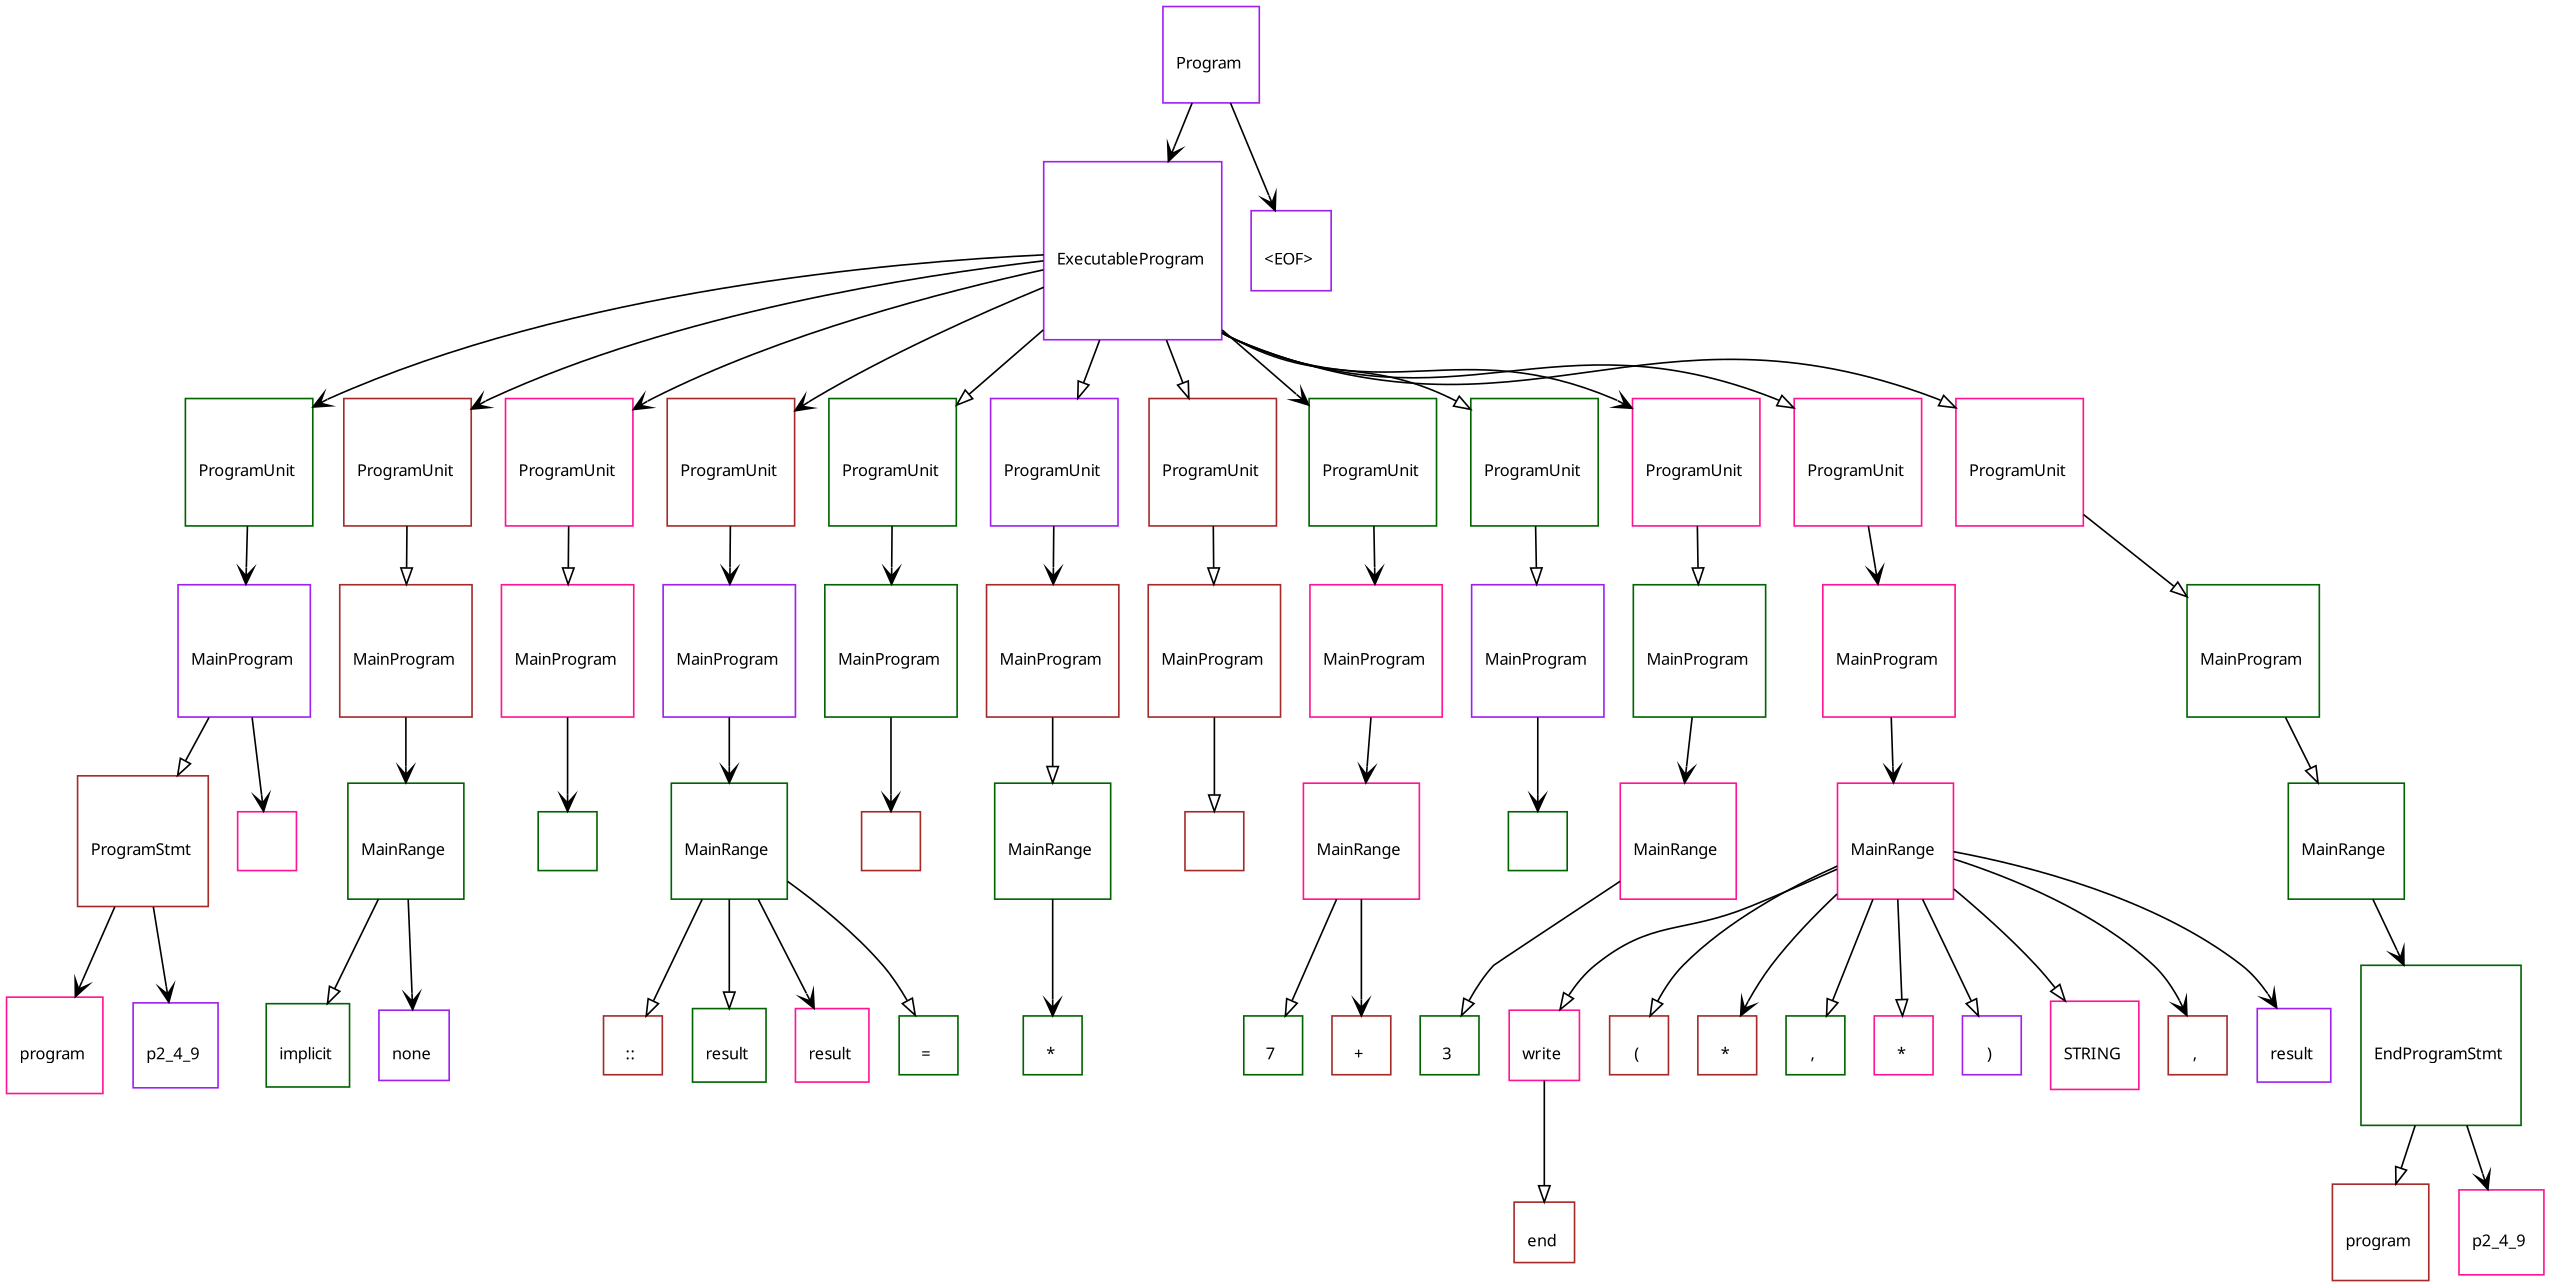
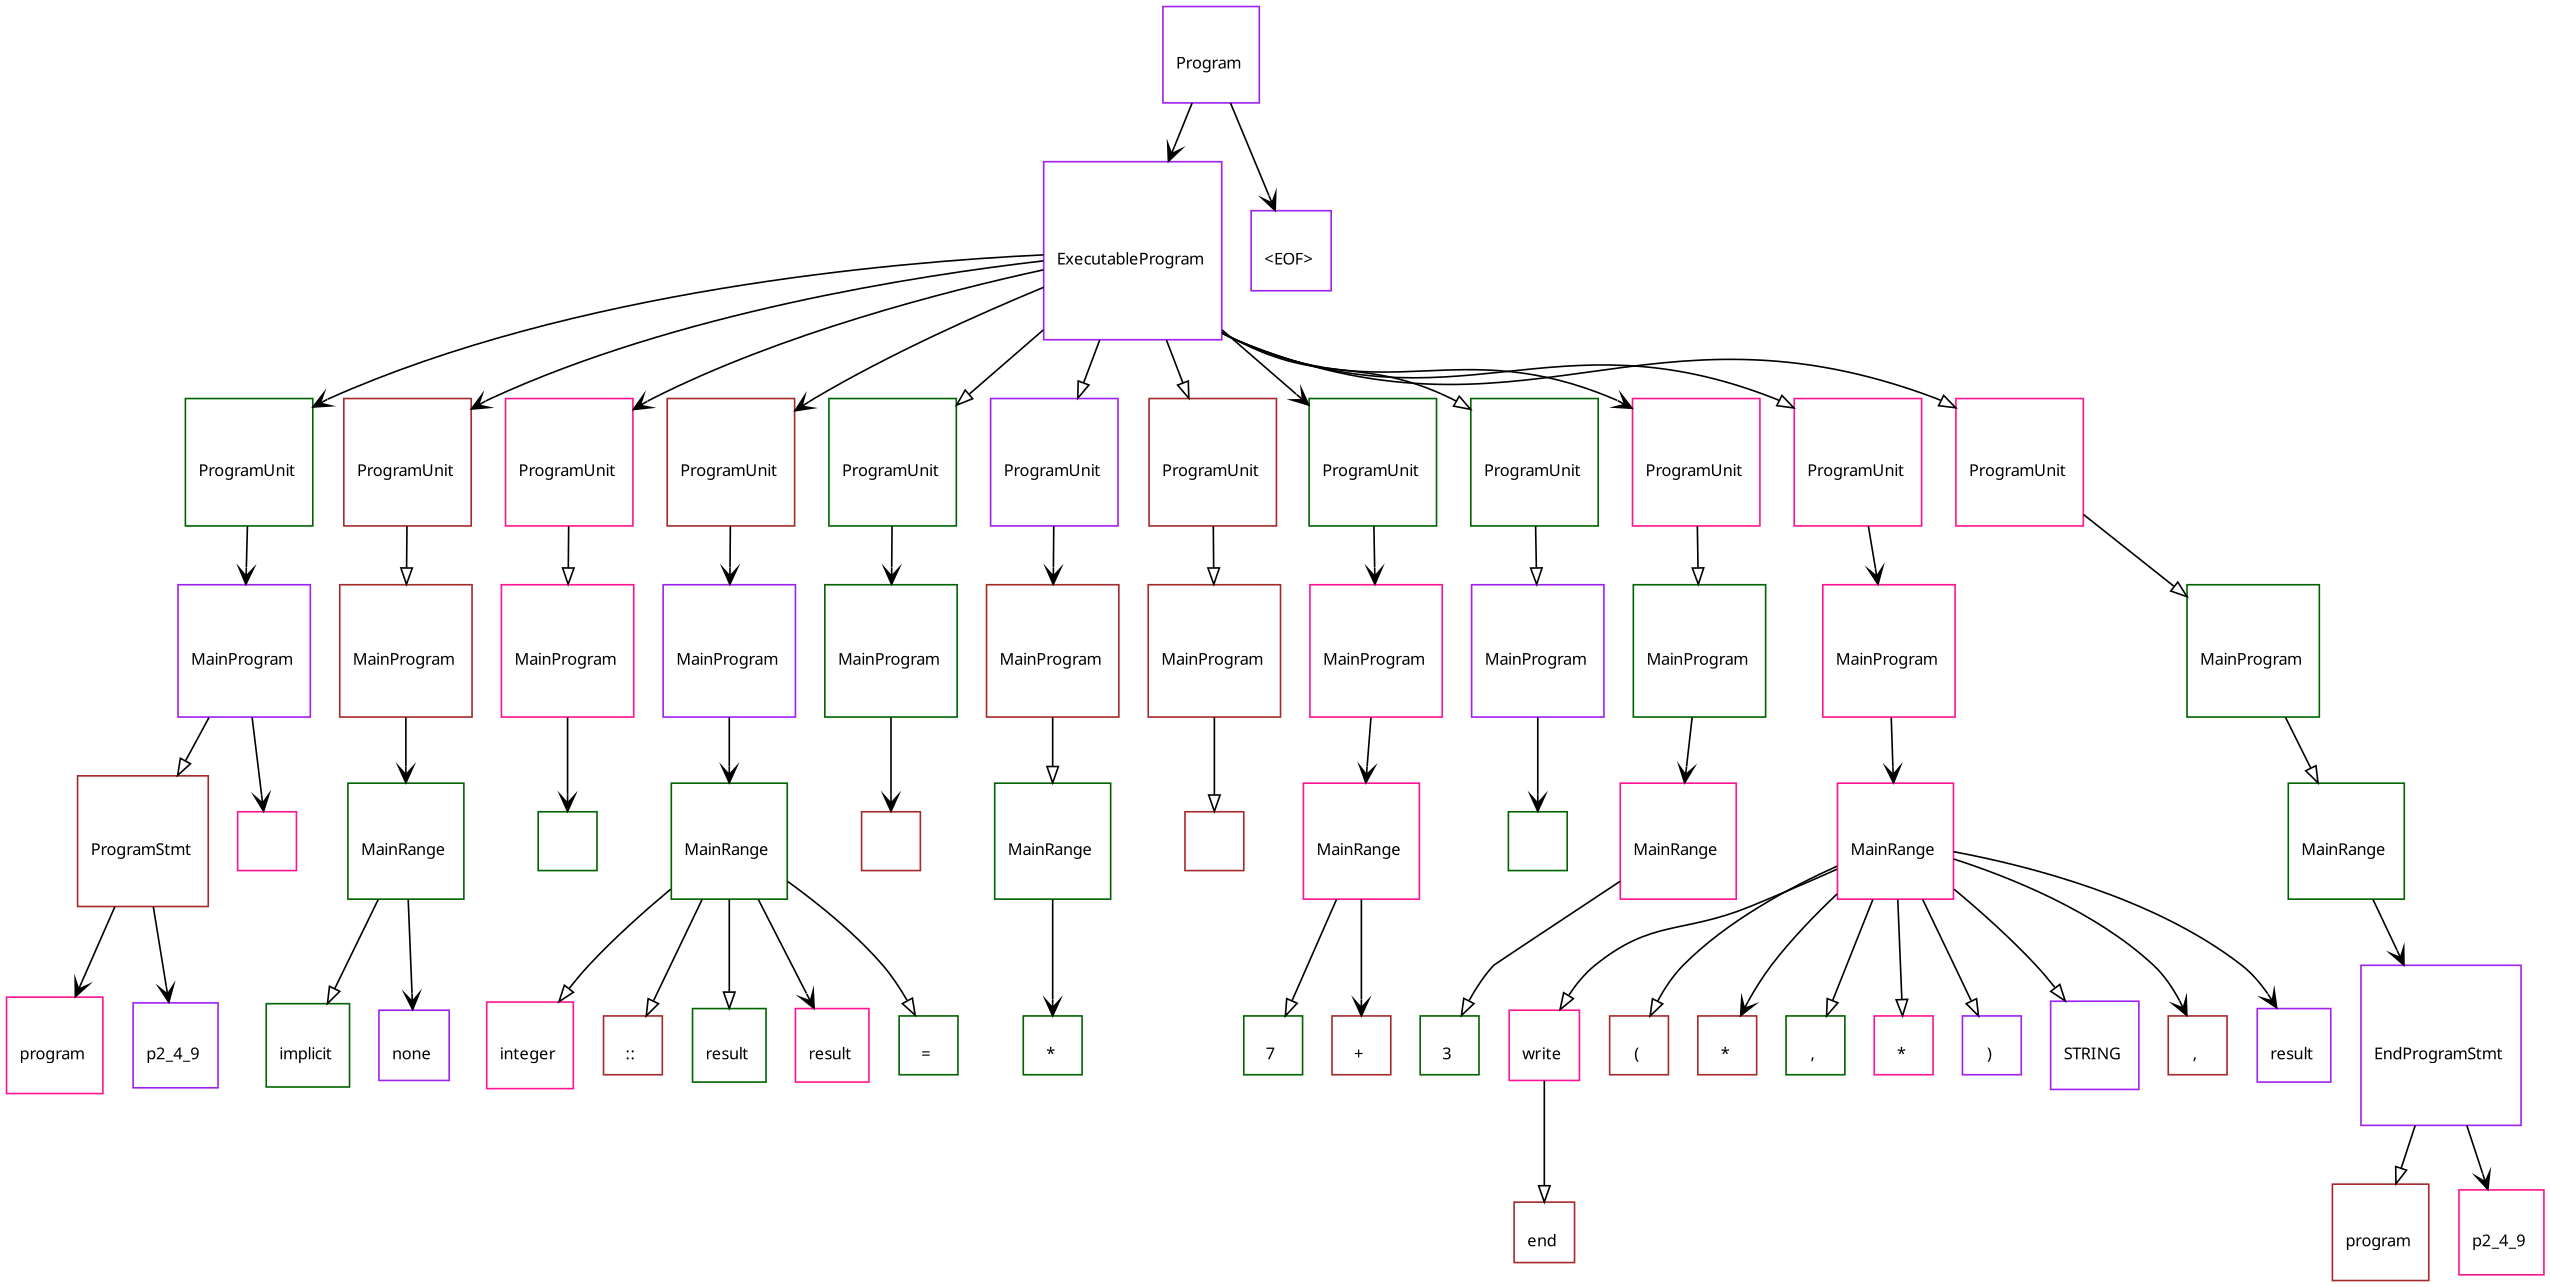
none -> (530, 1045)
(2095, 1045) -> (2095, 1045)
(2441, 1045) -> (2441, 1045)
